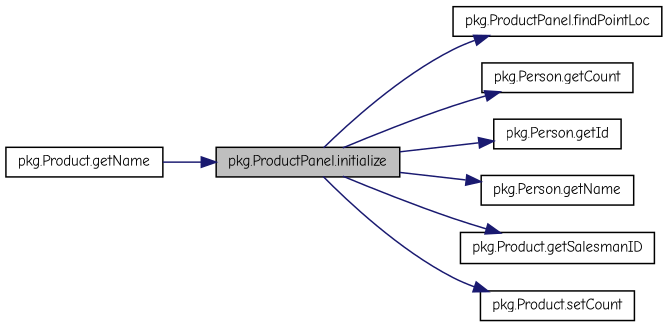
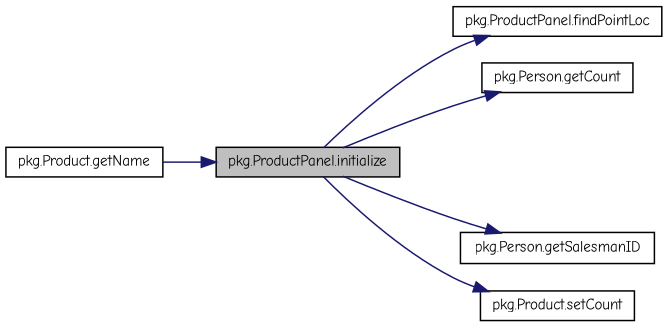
(557, 134) -> none
(557, 190) -> none
(557, 248) -> (557, 248)
